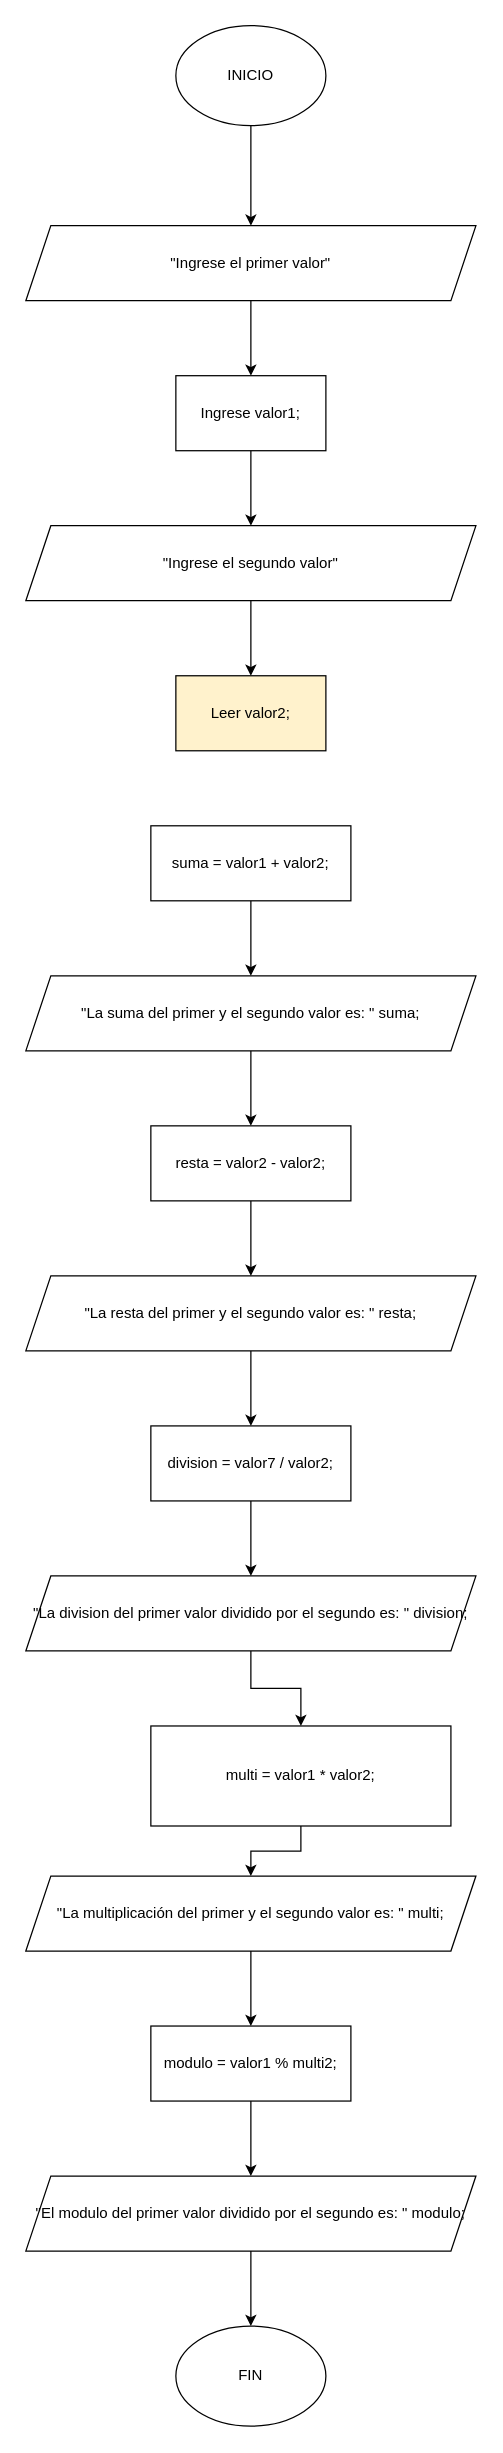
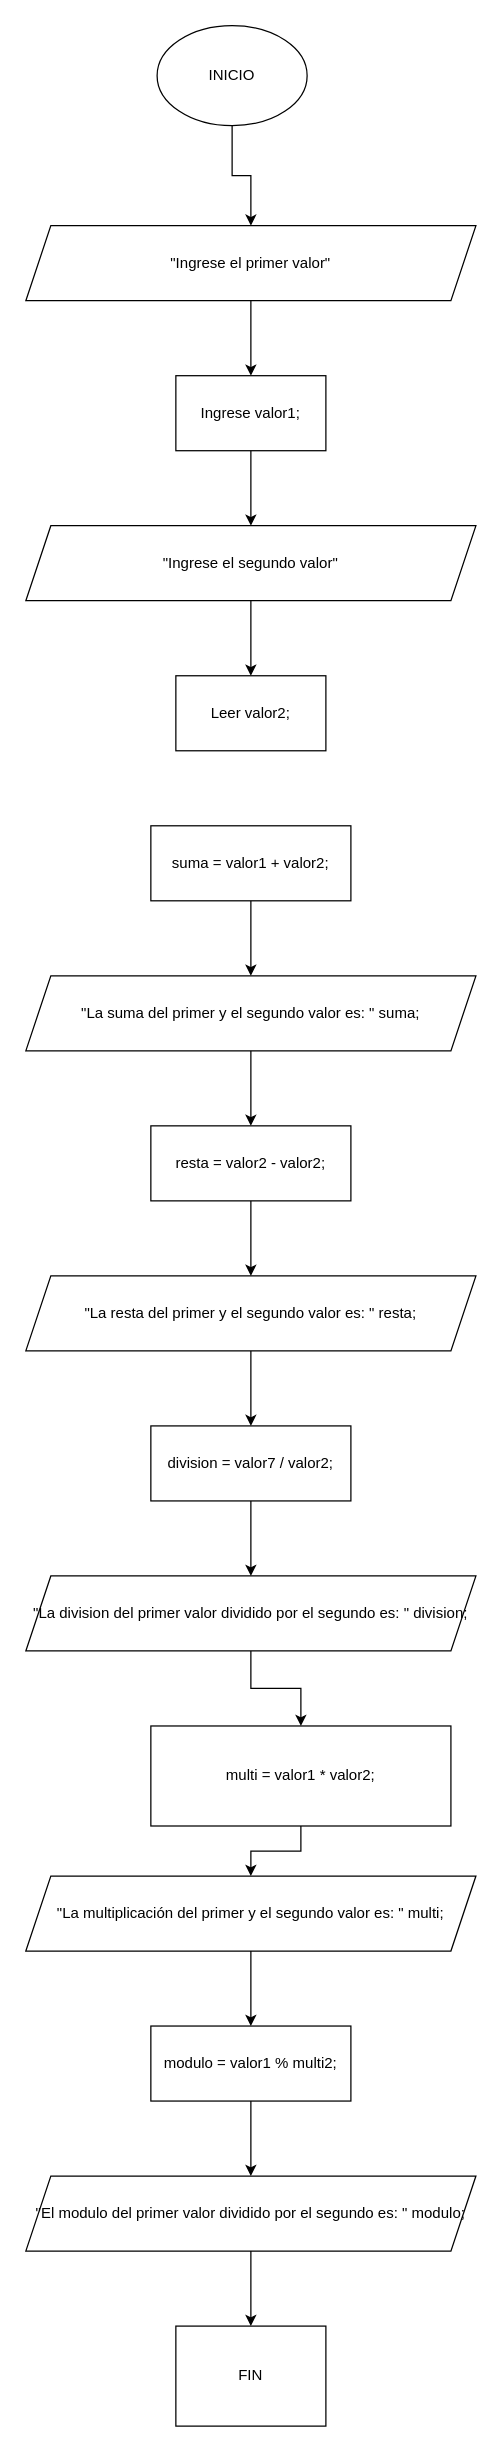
(251, 76) -> (232, 76)
(251, 713) -> (251, 713)
(251, 2376) -> (251, 2376)
